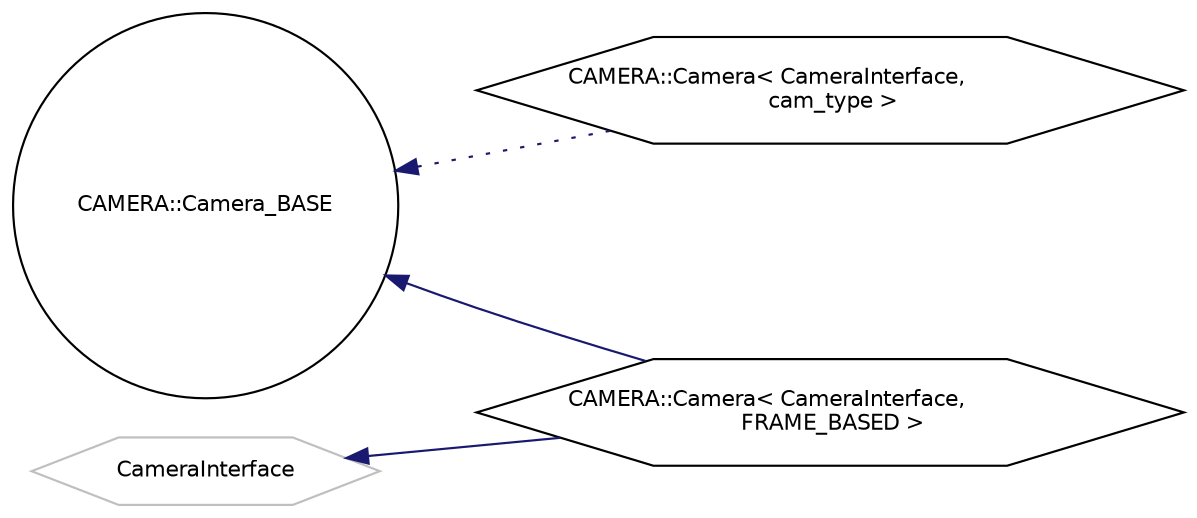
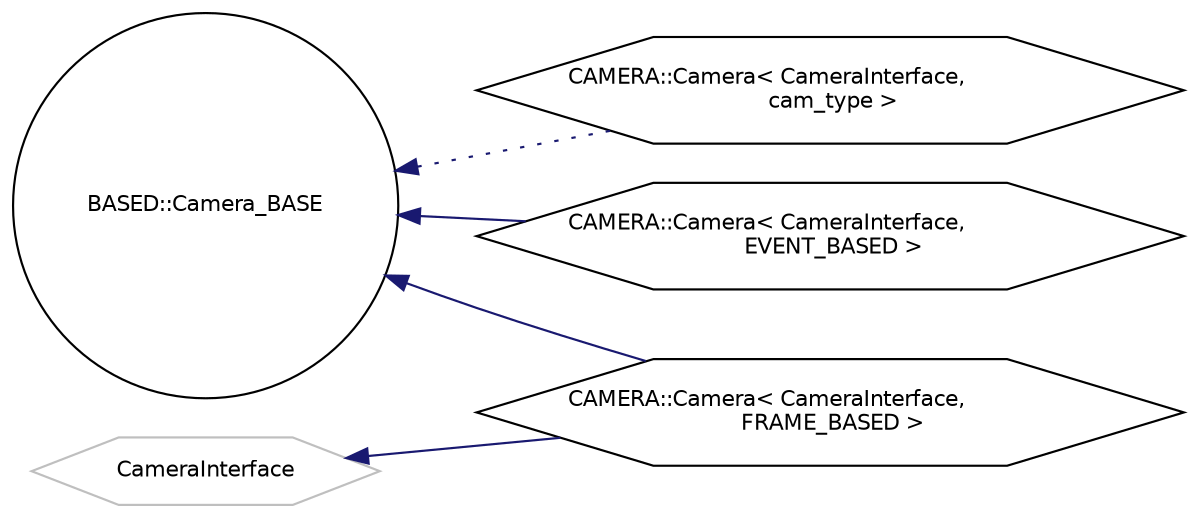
(206, 206) -> (206, 206)
none -> (830, 236)
